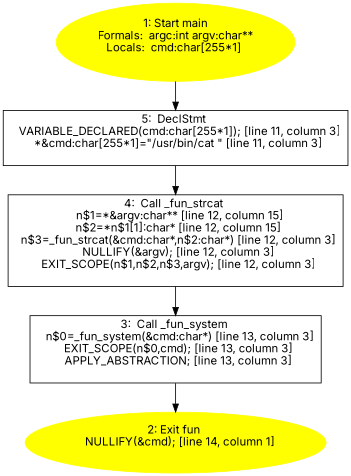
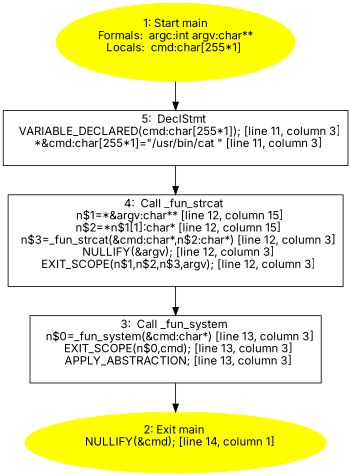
(176, 443) -> (176, 443)
